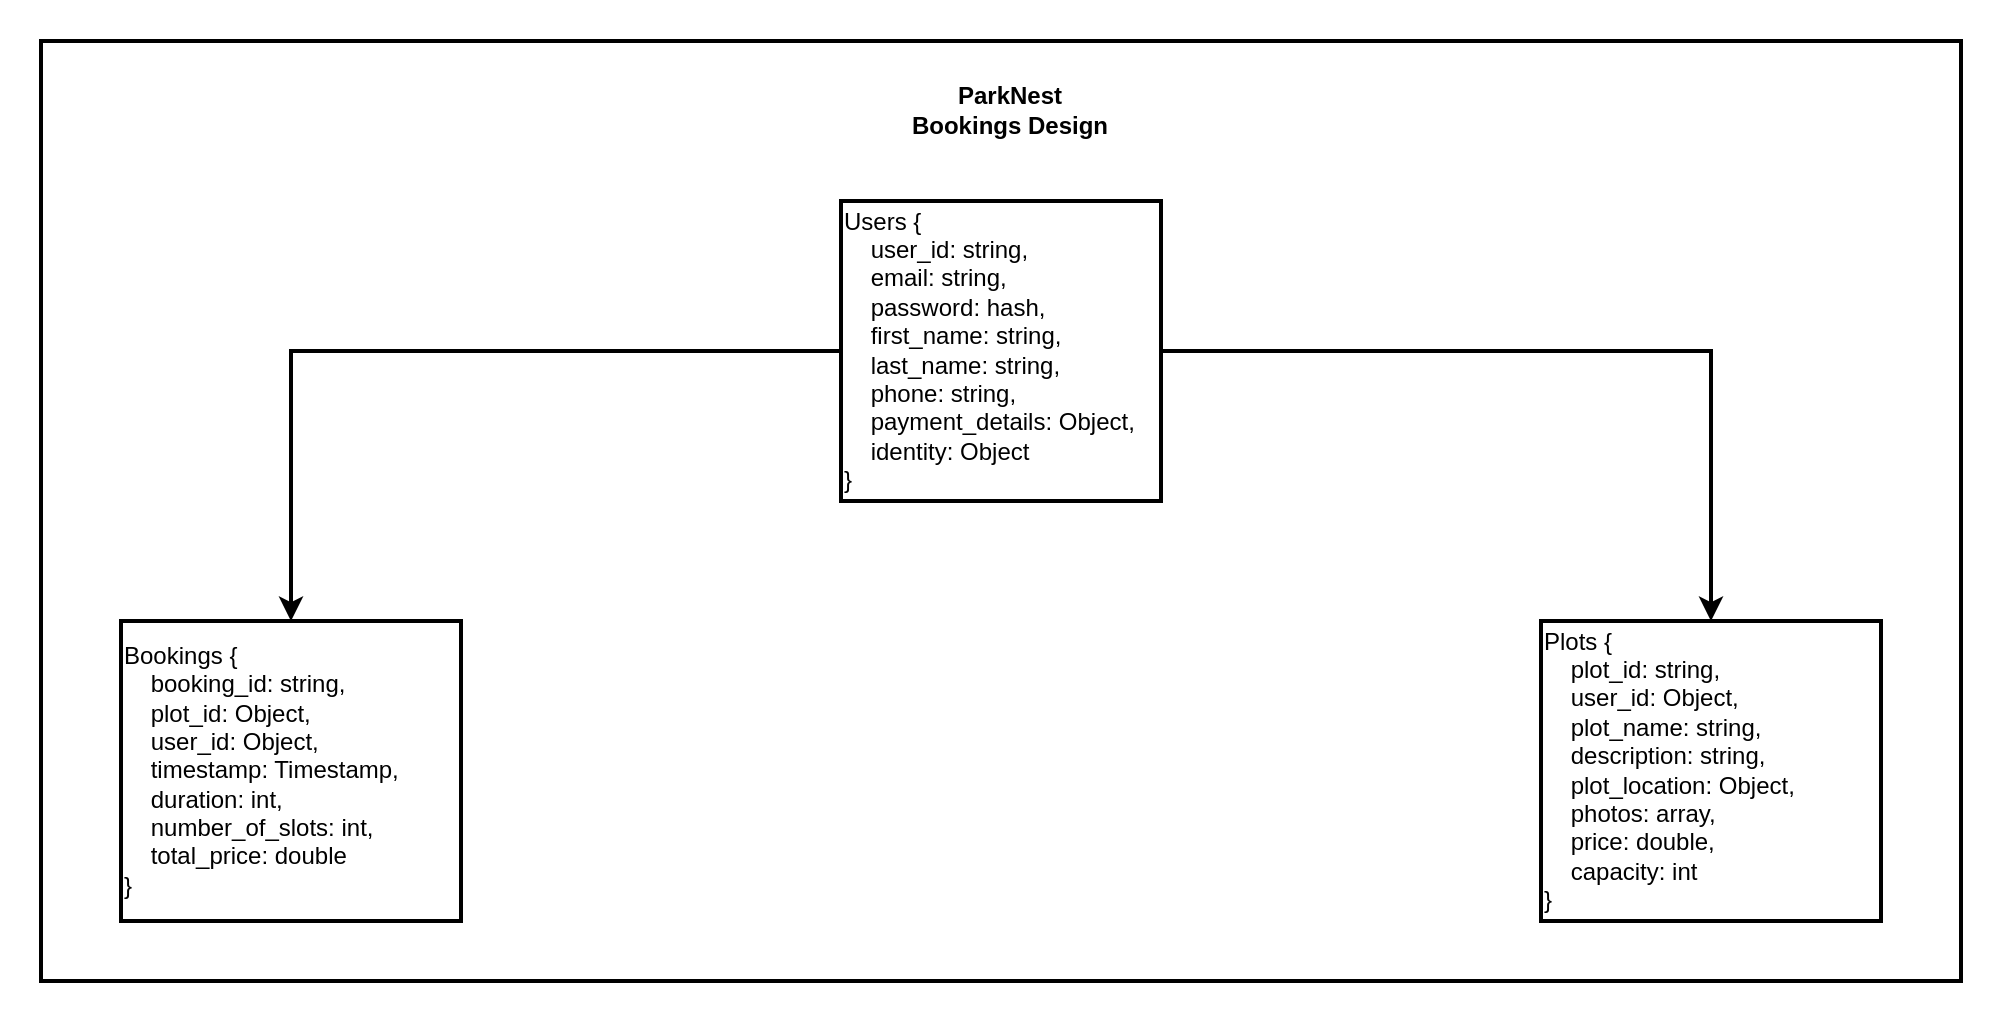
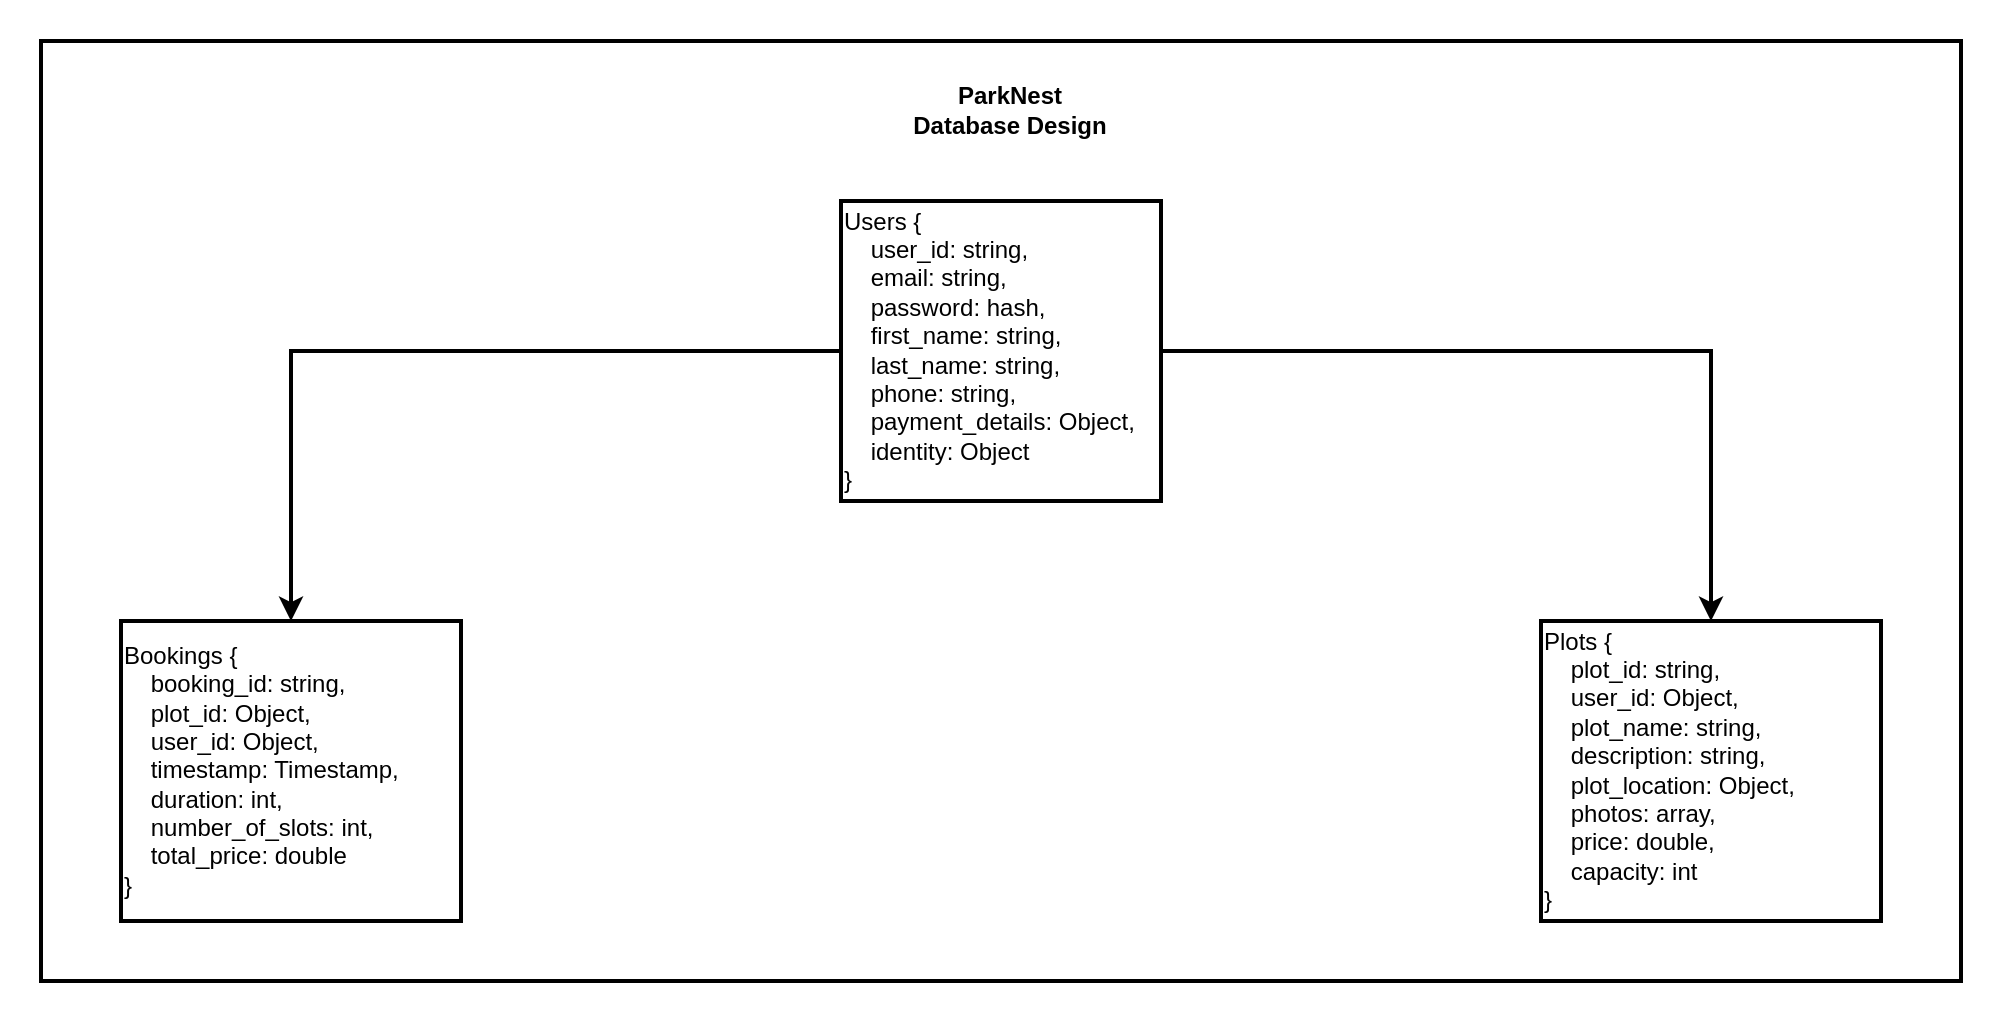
(1011, 111) -> (1011, 111)
